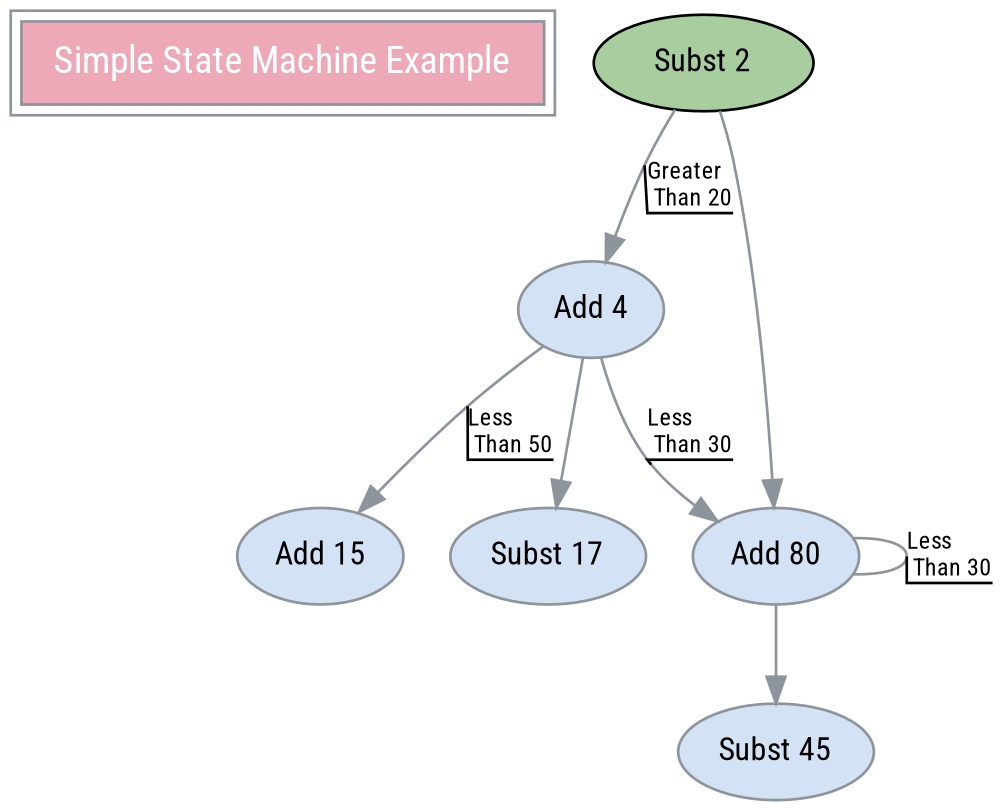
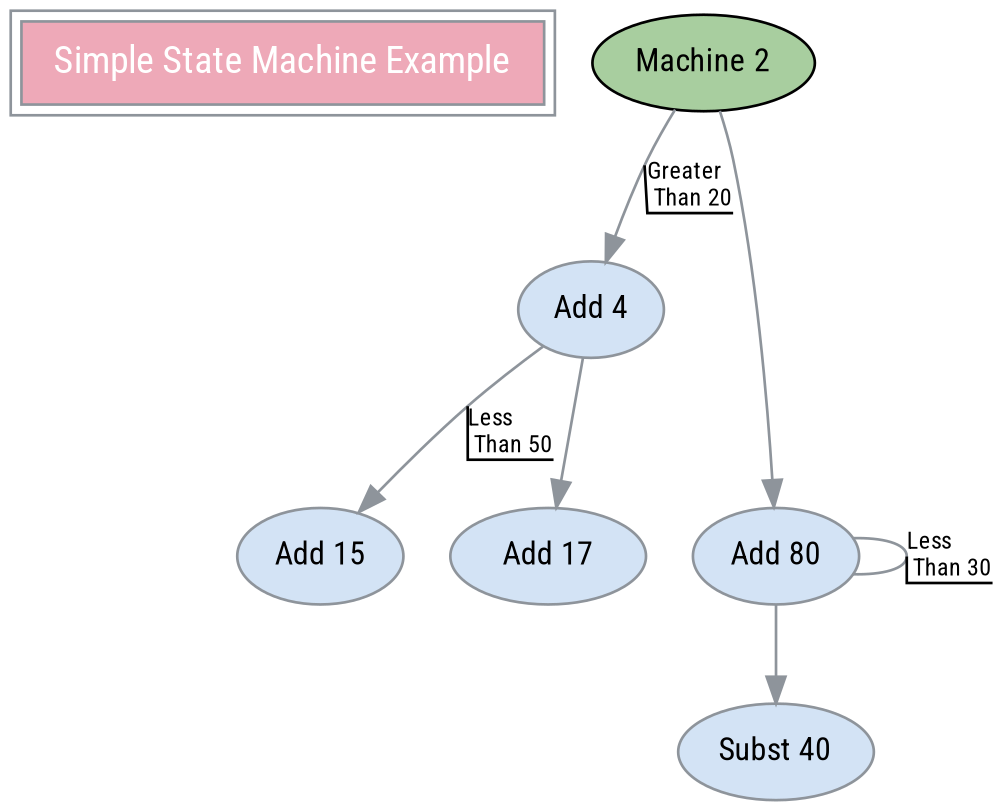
(704, 63) -> (704, 63)
(635, 441) -> none
(548, 556) -> (548, 556)
(776, 752) -> (776, 752)
